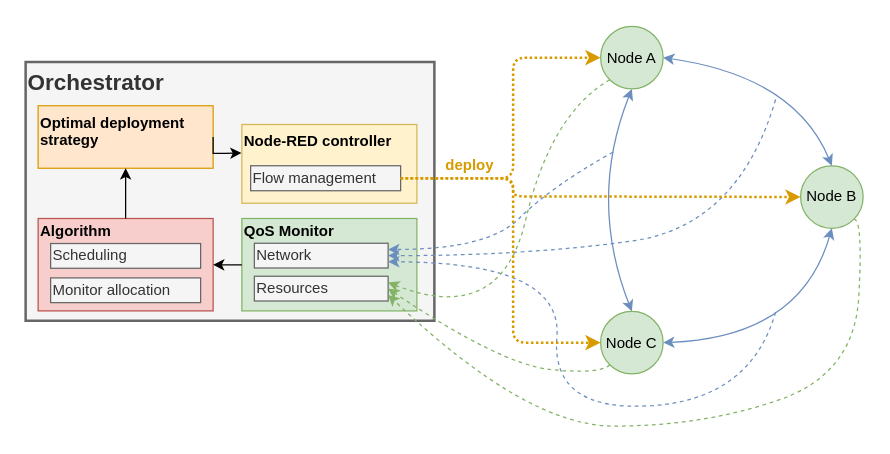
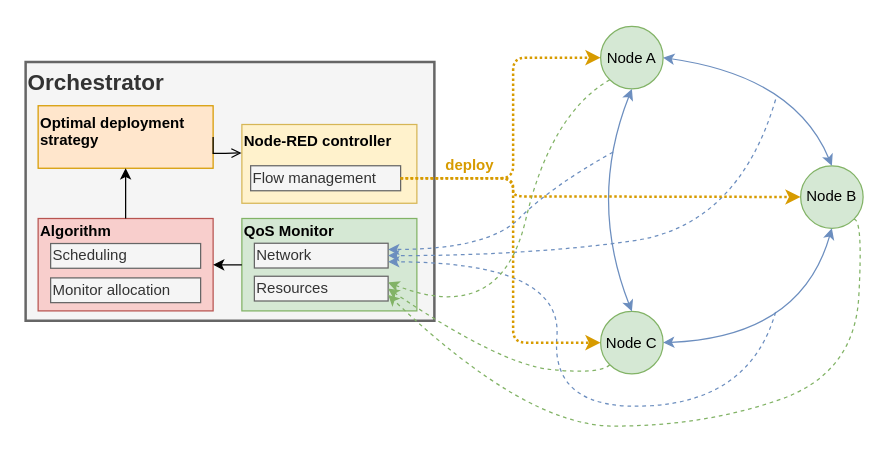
(231, 153) -> (233, 153)
